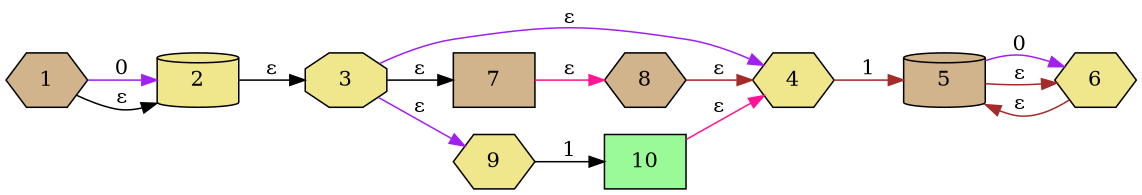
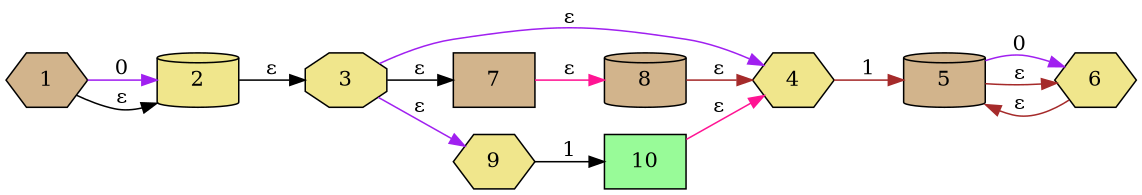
(645, 80) -> (645, 80)
